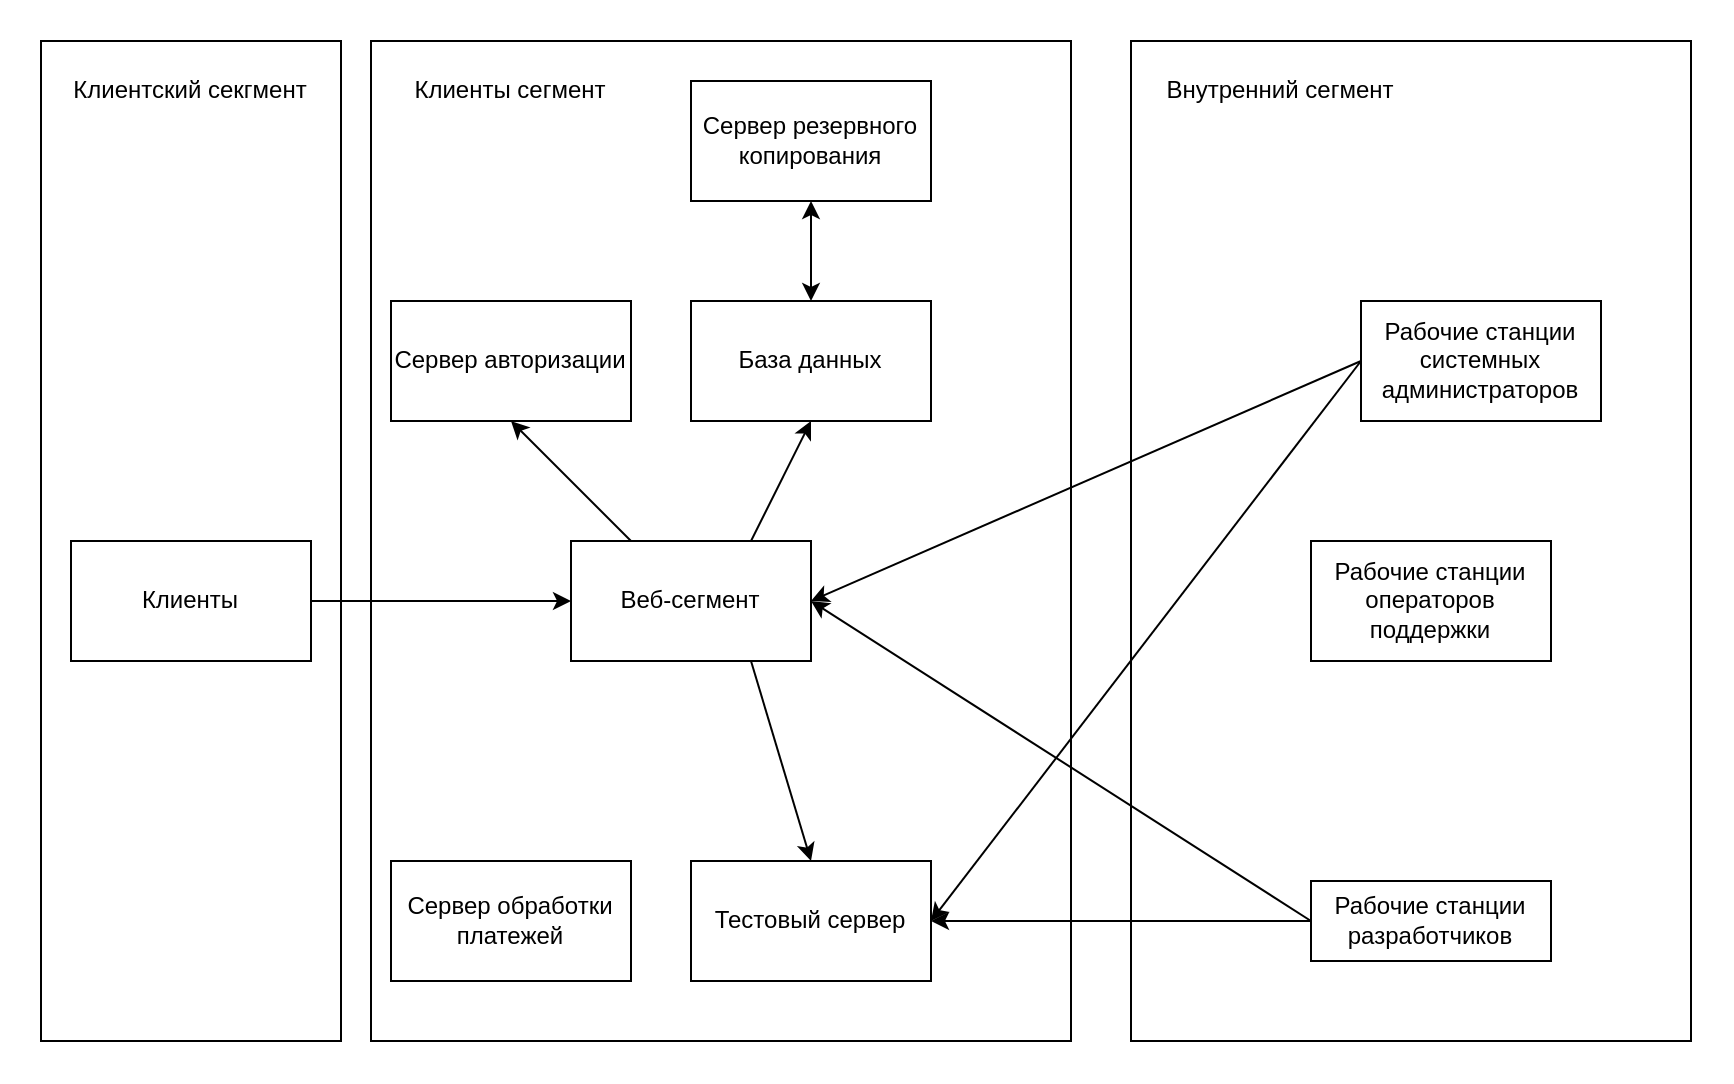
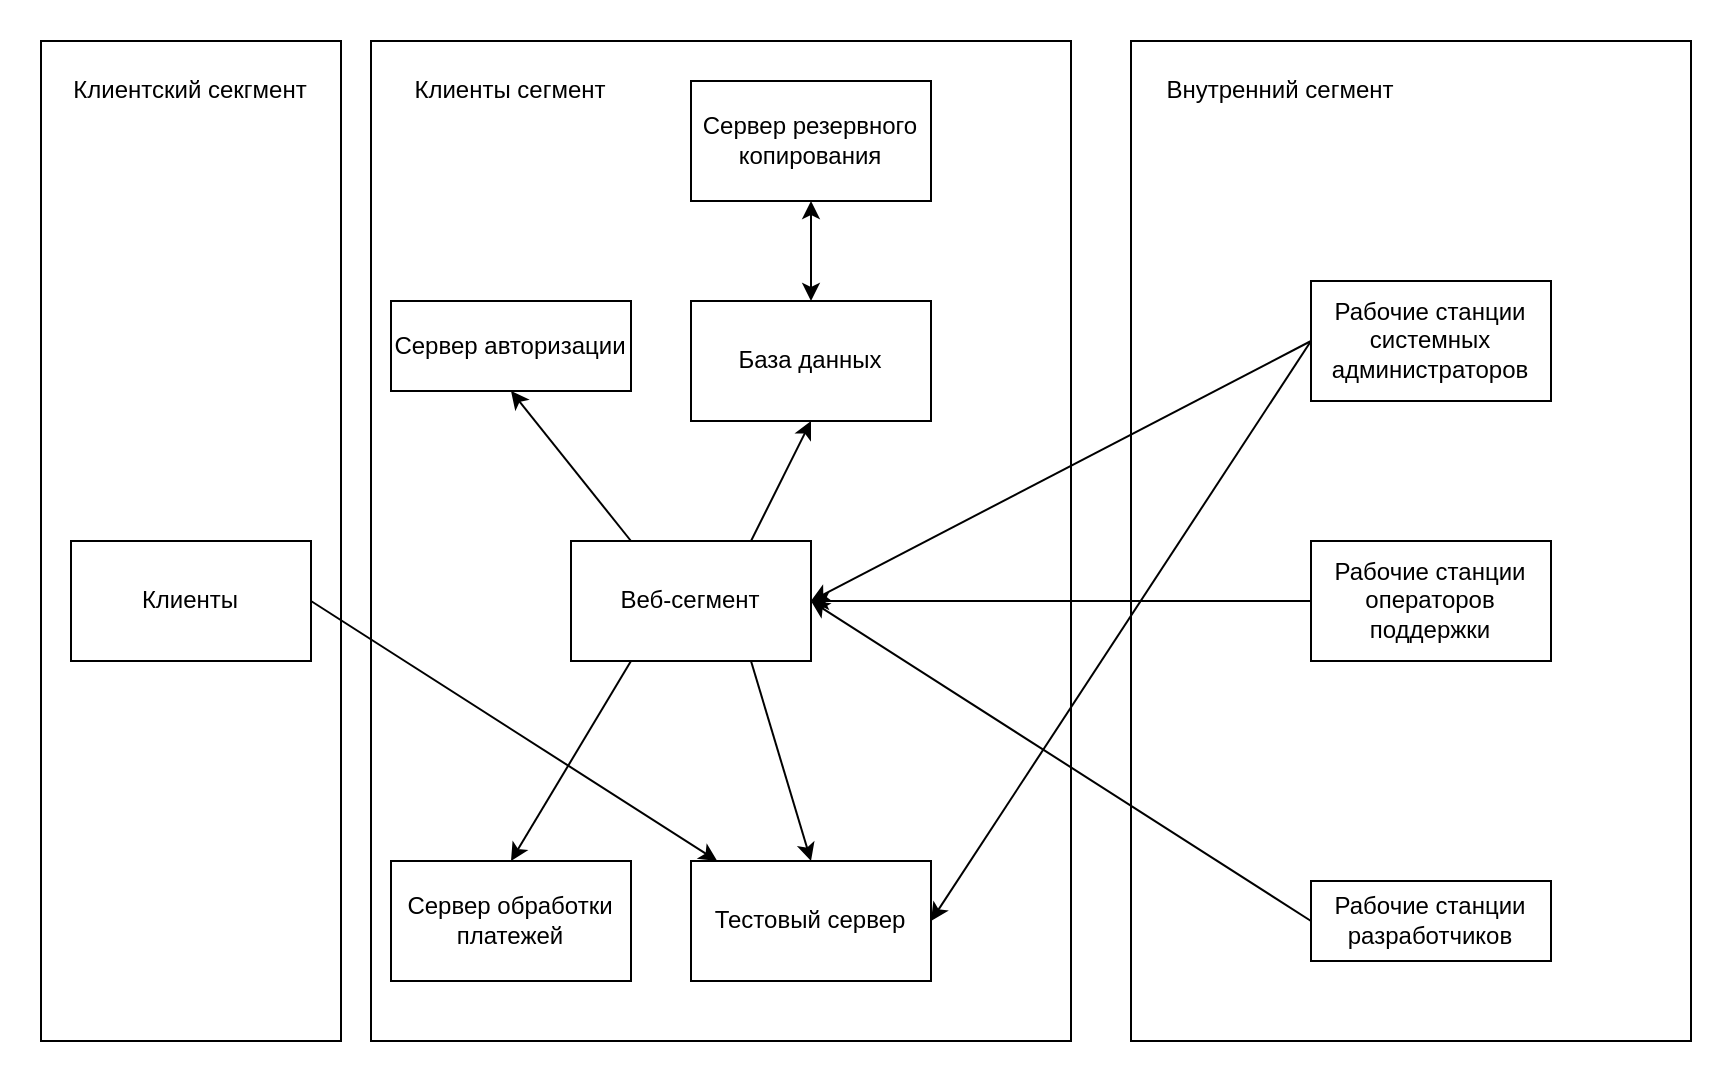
(511, 361) -> (511, 346)
(1481, 361) -> (1431, 341)
(434, 601) -> (437, 682)
none -> (982, 601)
none -> (574, 756)
(1128, 921) -> none
